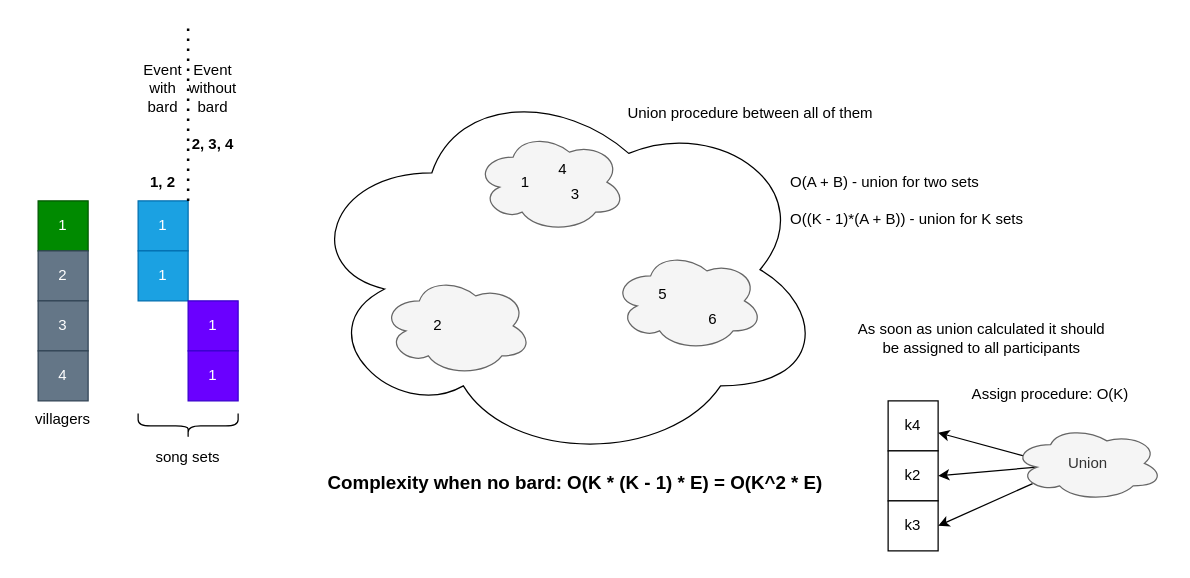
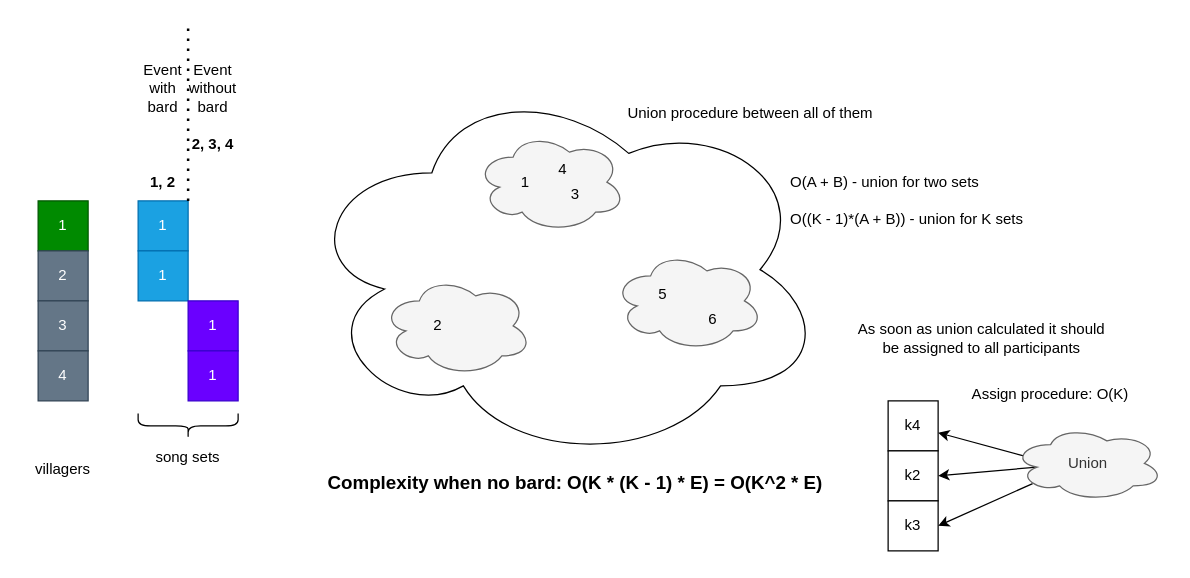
(63, 419) -> (63, 469)
